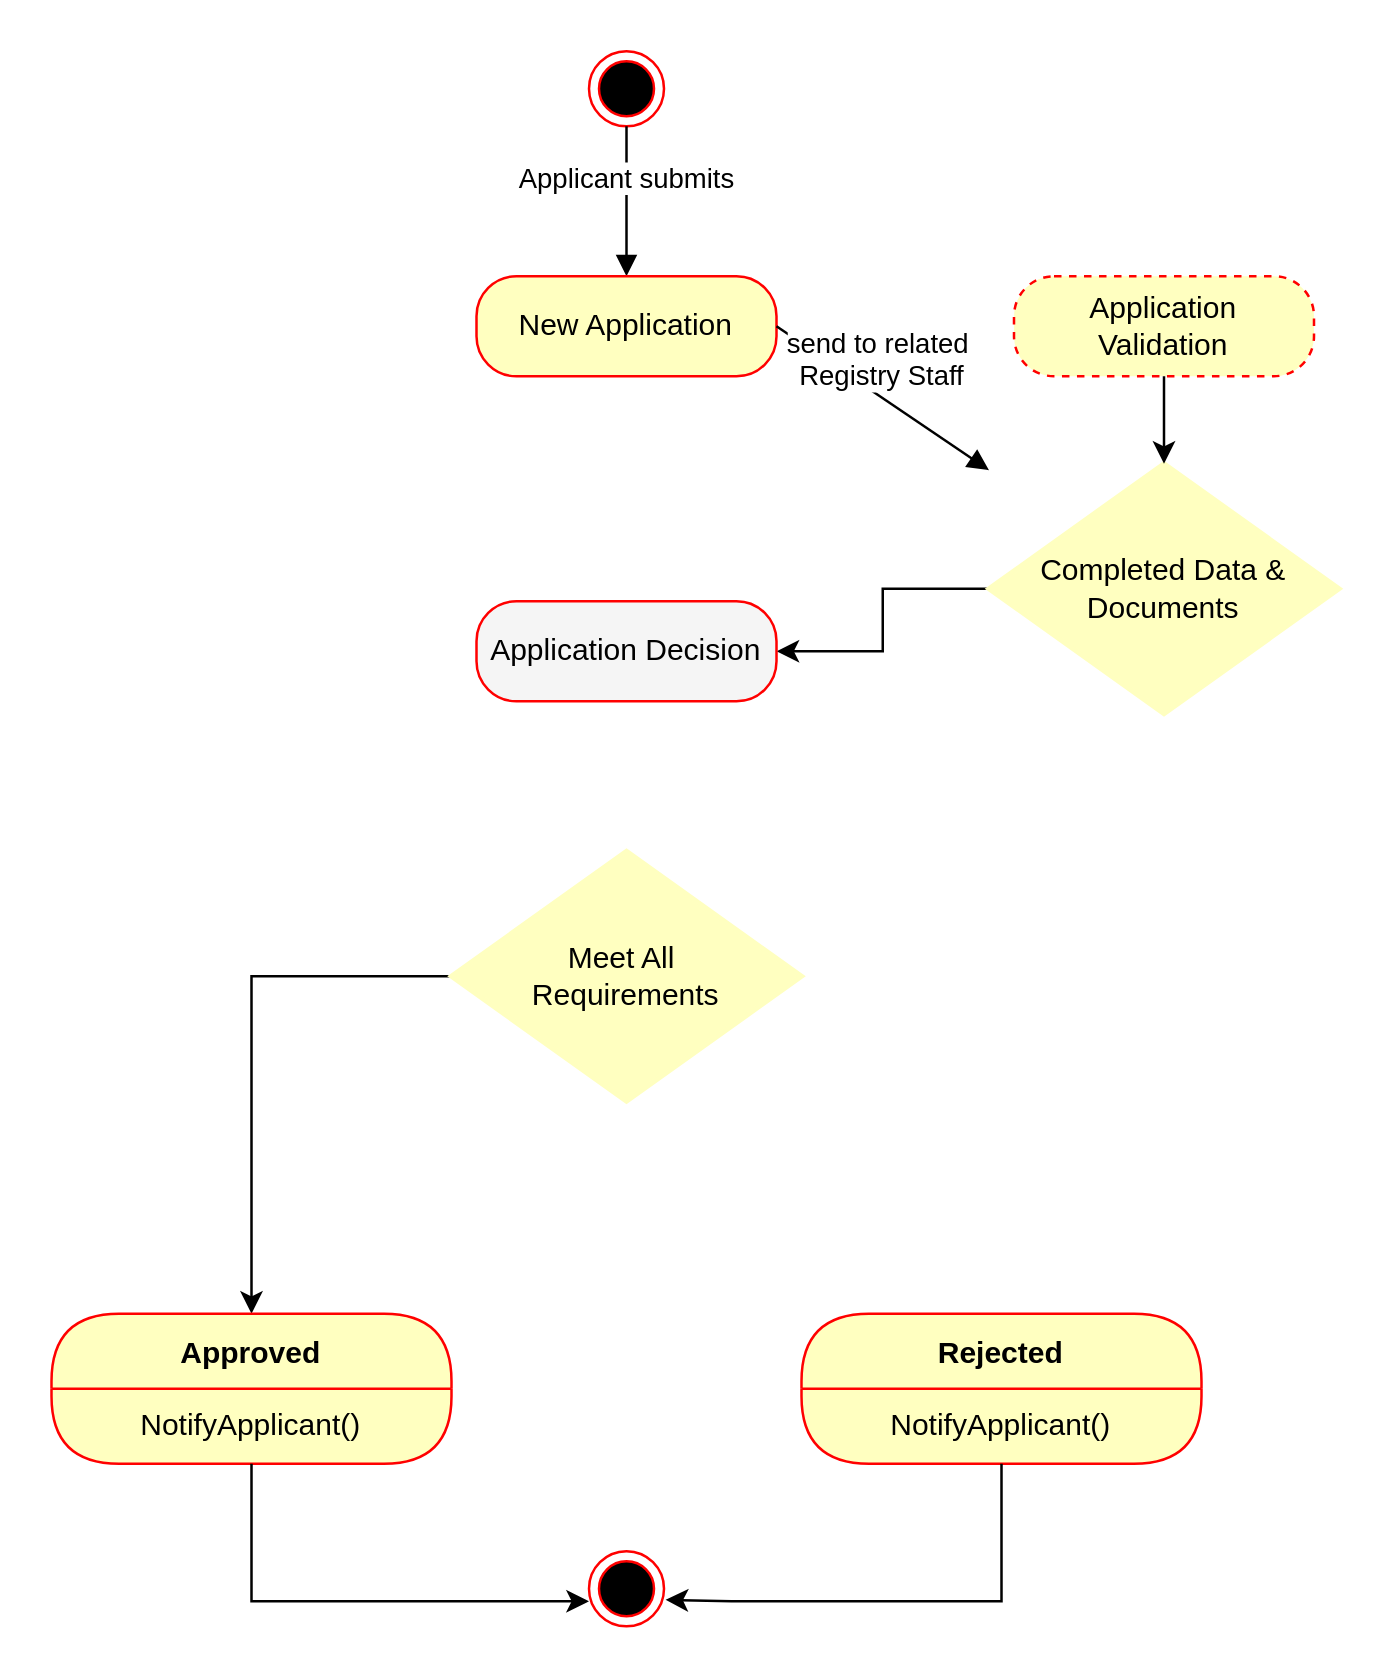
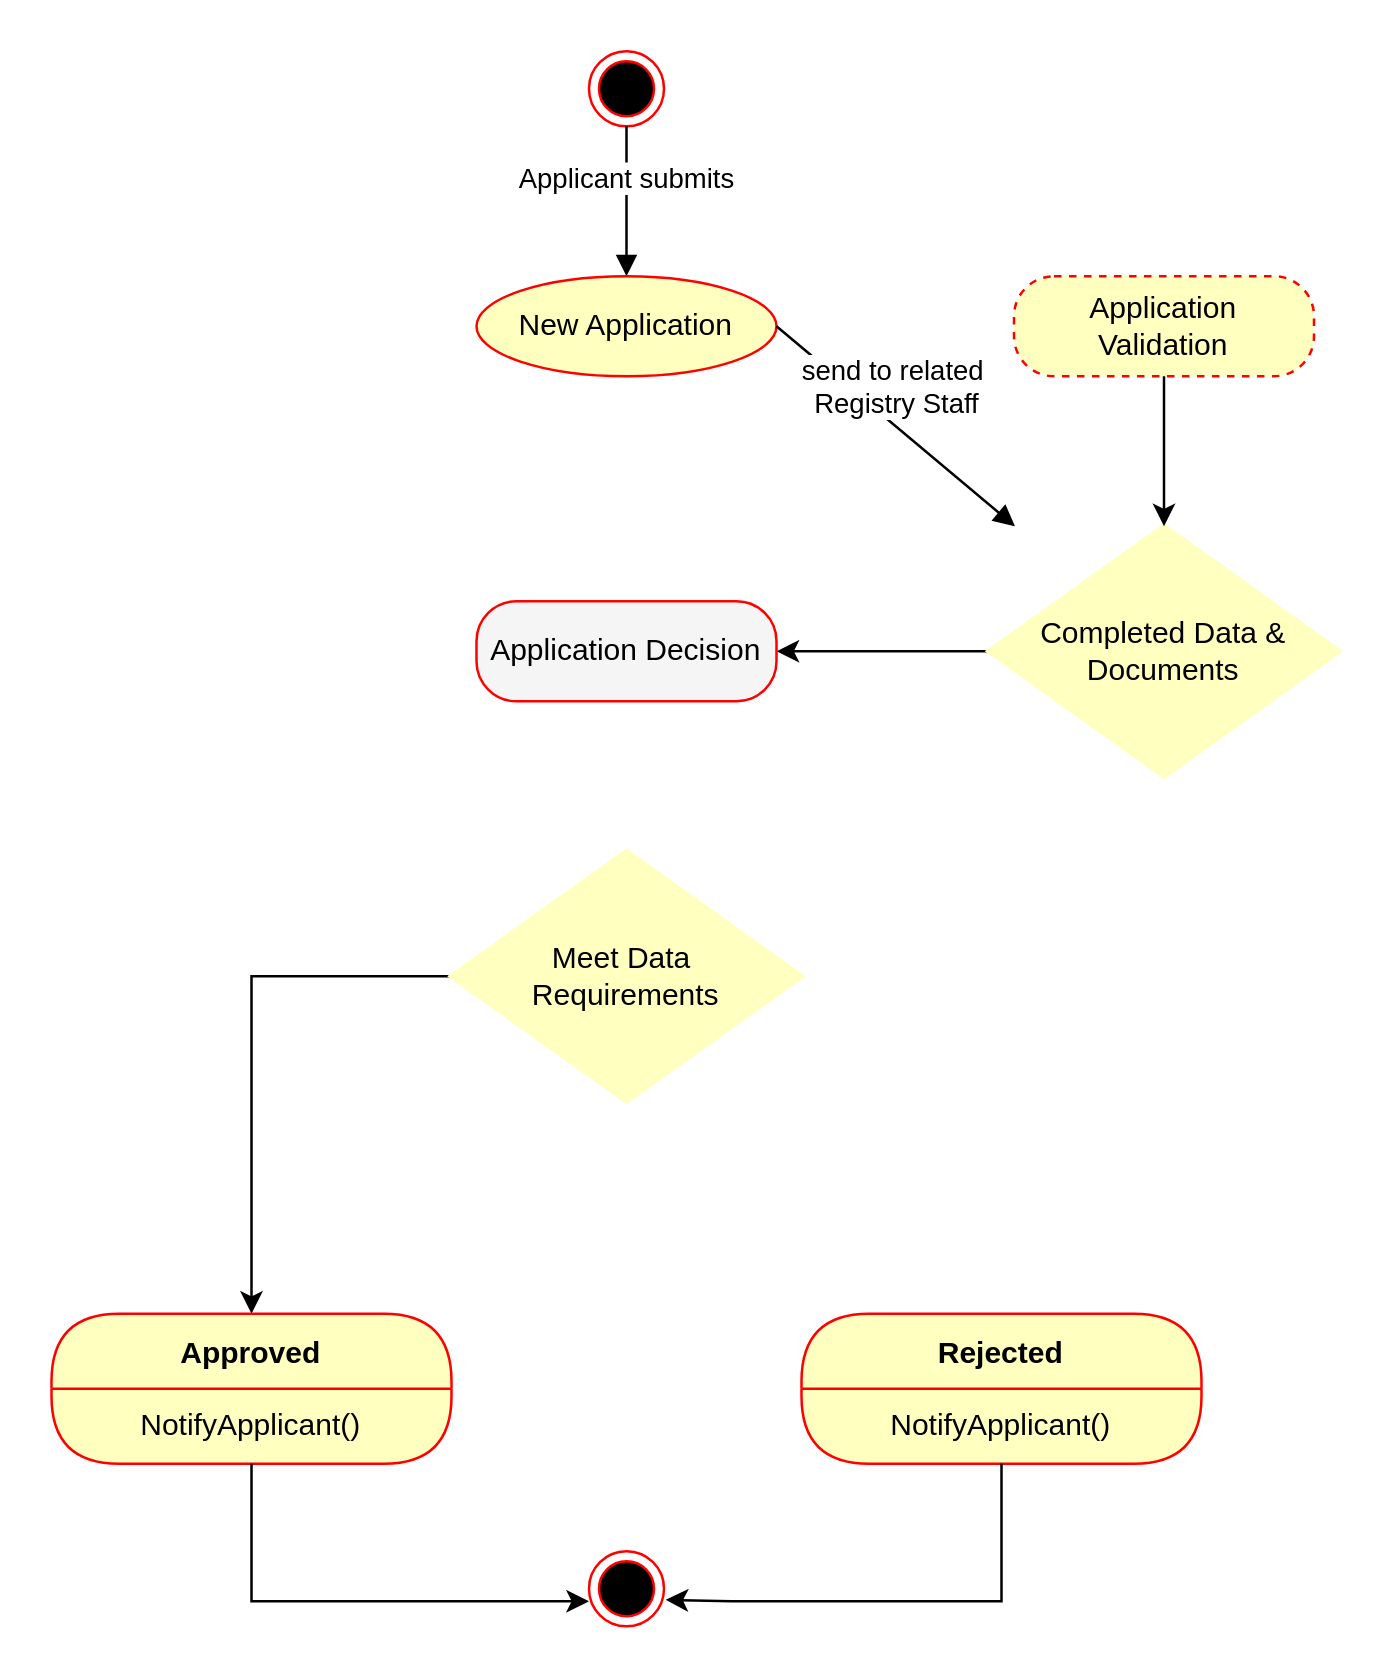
(626, 326) -> (626, 326)
(1164, 589) -> (1164, 651)
(626, 976) -> (626, 976)
